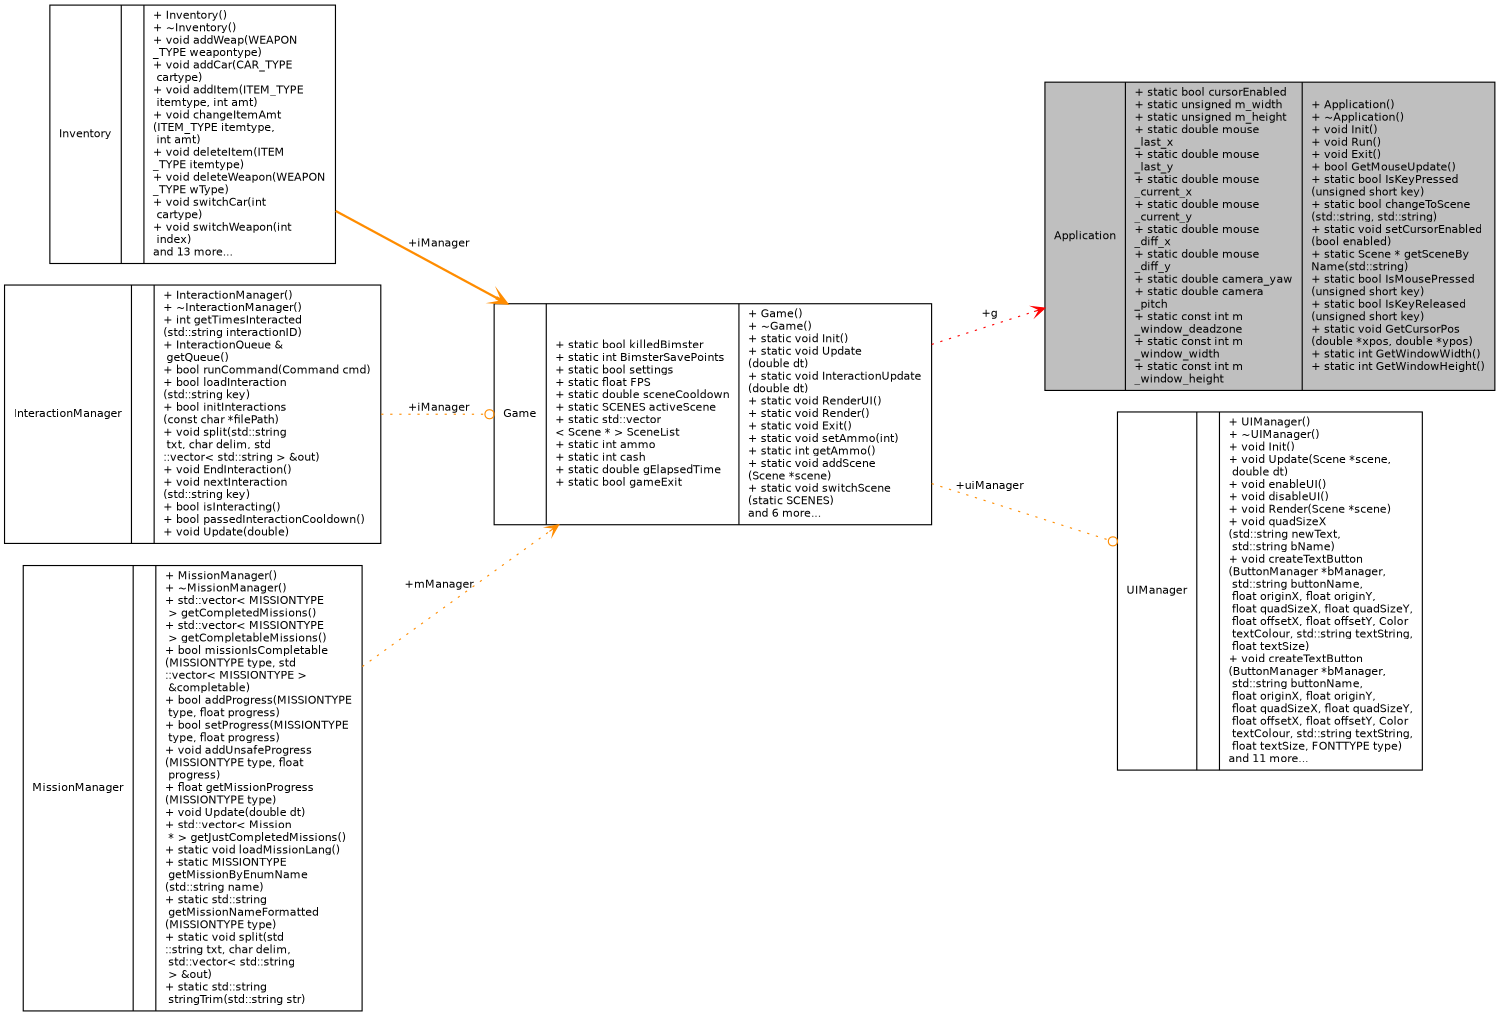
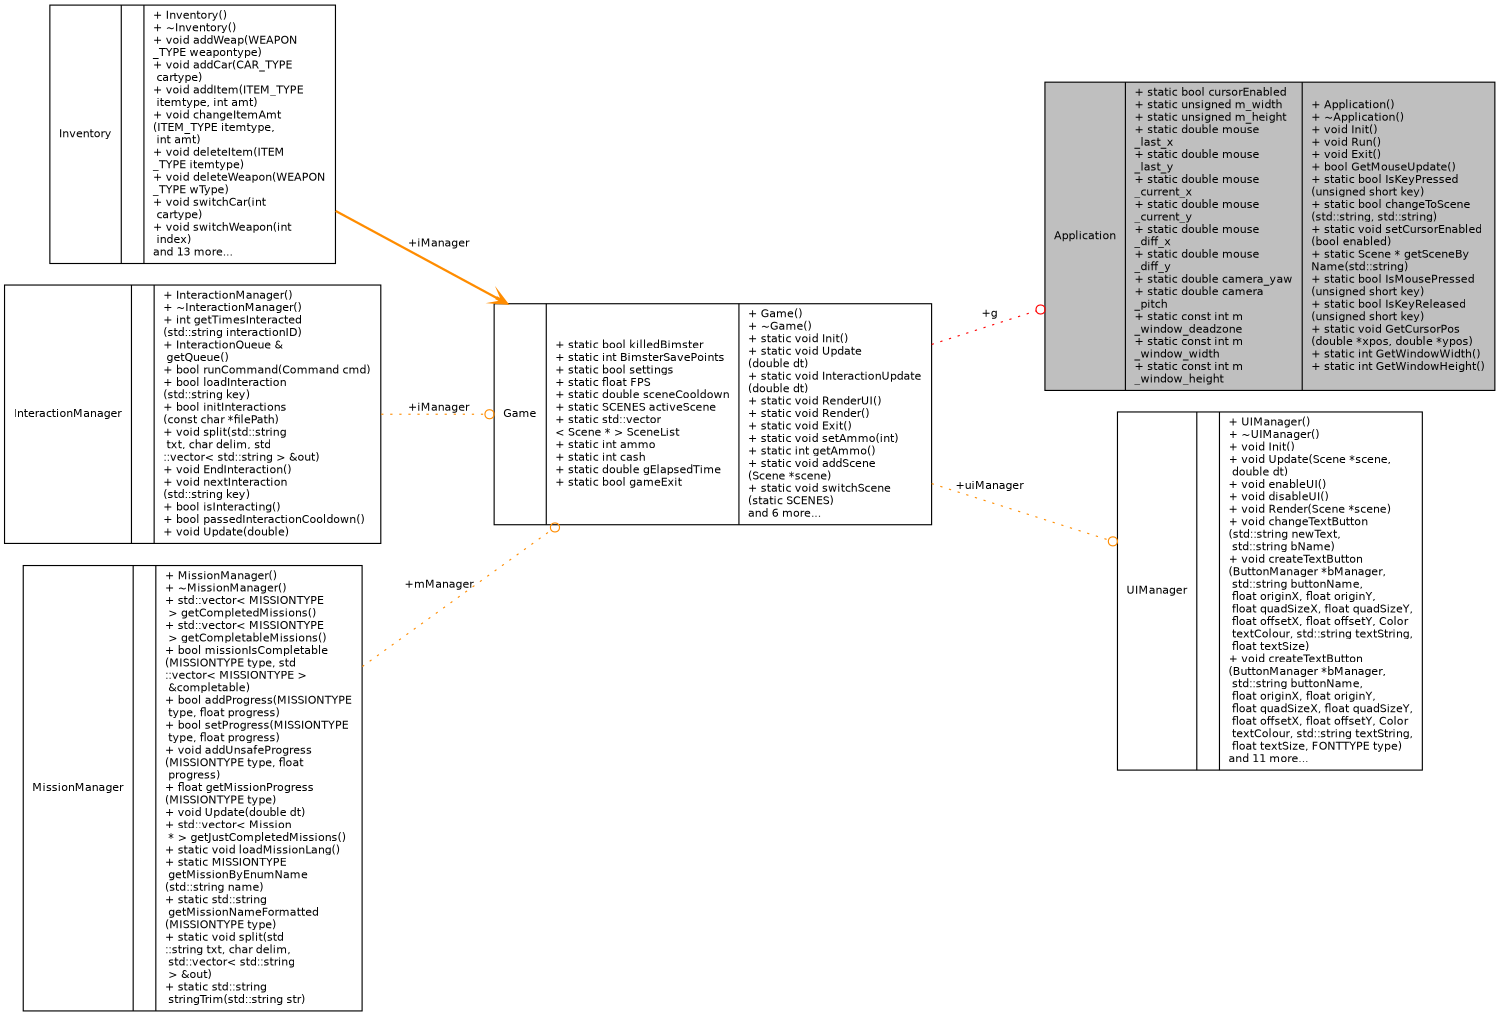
(983, 328) -> (984, 328)
(1278, 522) -> (1299, 522)
(456, 599) -> (457, 598)
